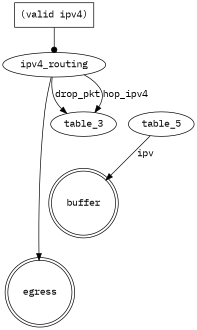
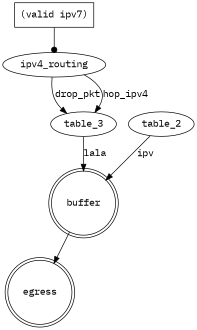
(54, 15) -> (54, 15)
(161, 124) -> (161, 124)
none -> (84, 150)
(40, 165) -> (63, 245)
